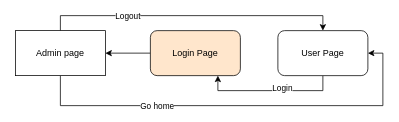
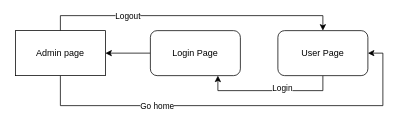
(195, 53) -> (195, 53)
